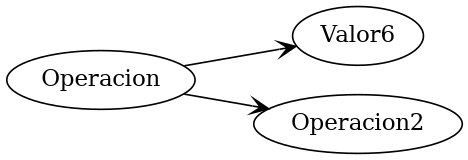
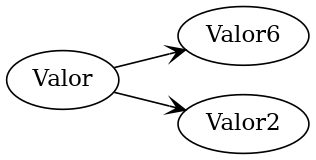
(101, 80) -> (63, 80)
(358, 124) -> (243, 124)
